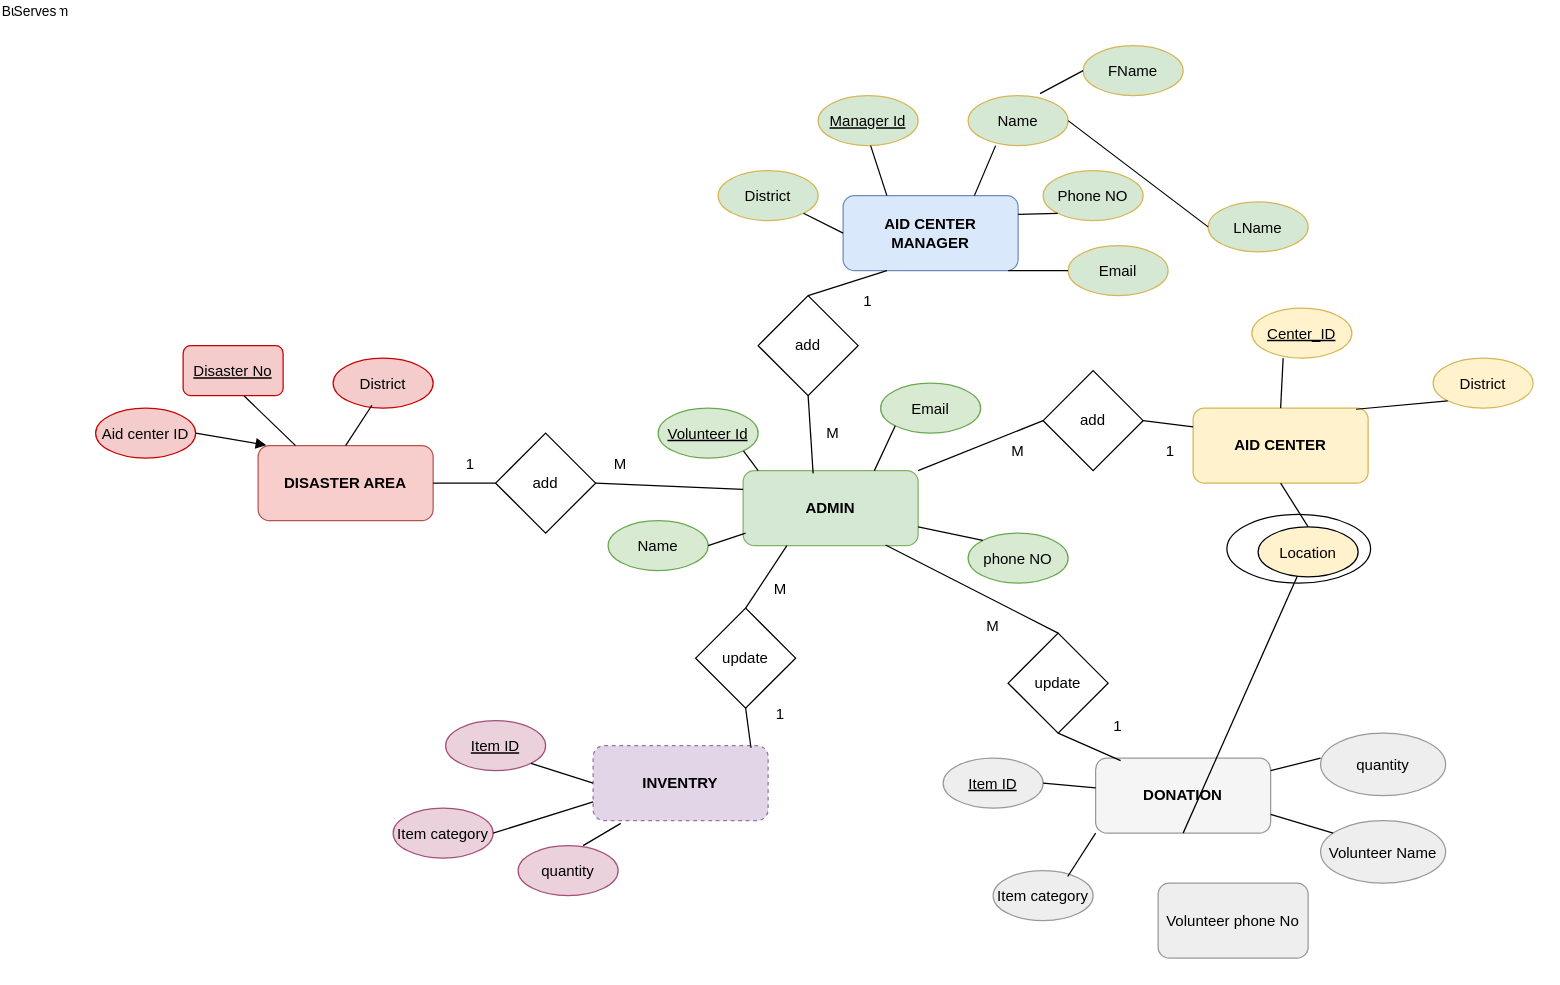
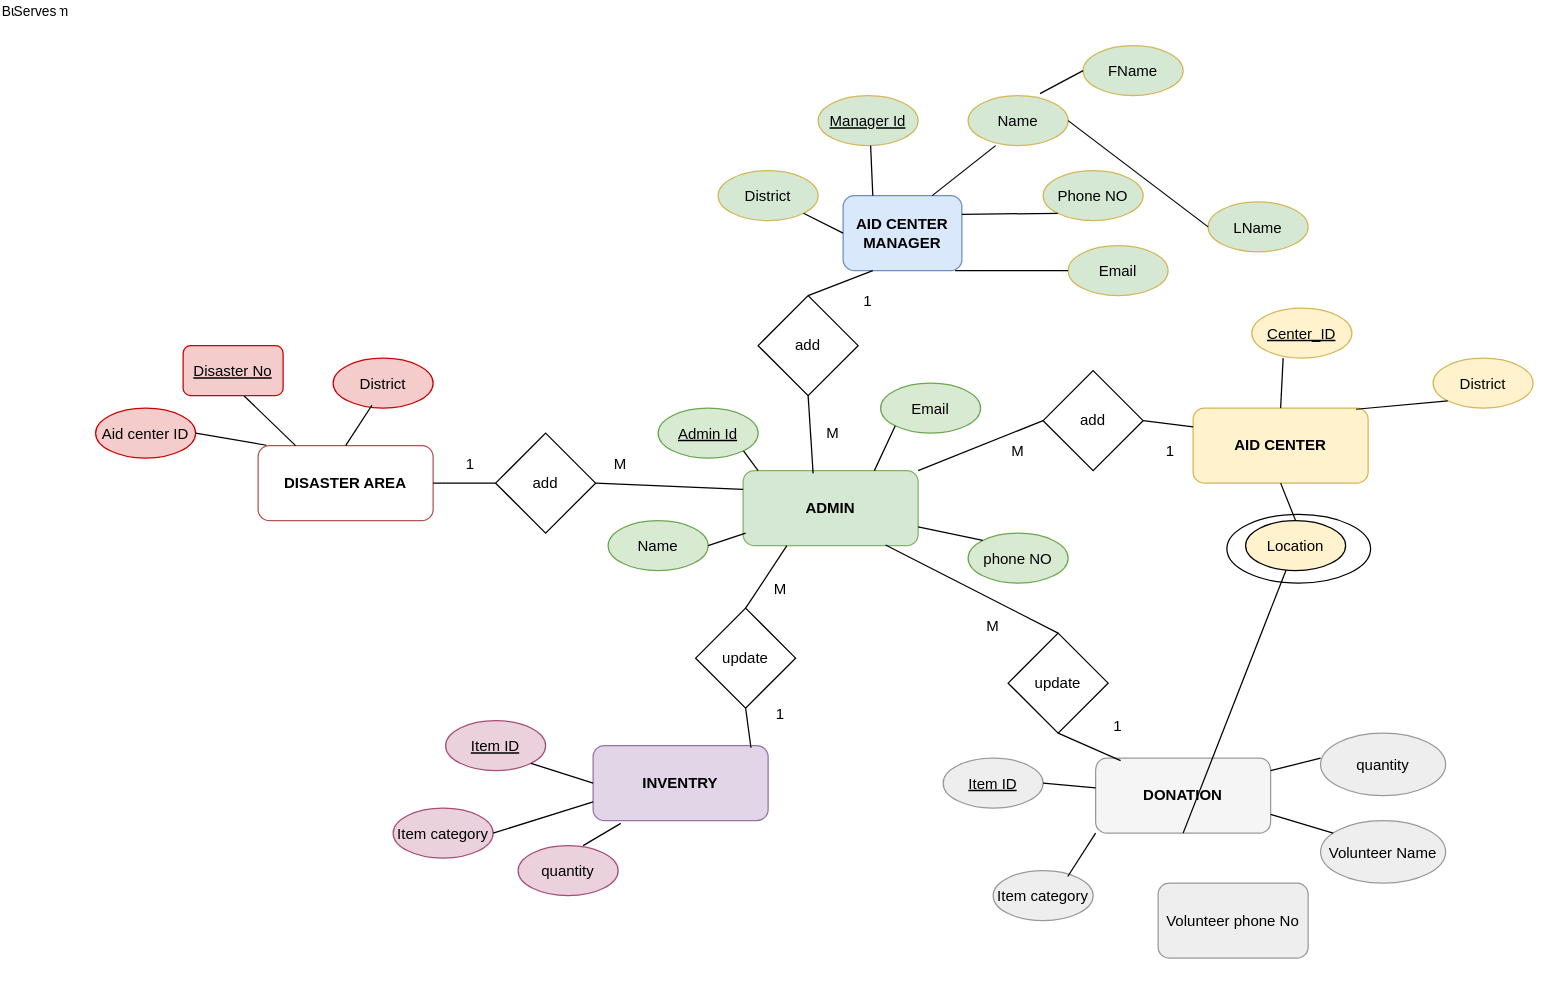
(931, 233) -> (903, 233)
(708, 434) -> (708, 434)
(254, 443) -> (259, 444)
(346, 483) -> (346, 483)
(1308, 552) -> (1296, 546)
(681, 783) -> (681, 783)
